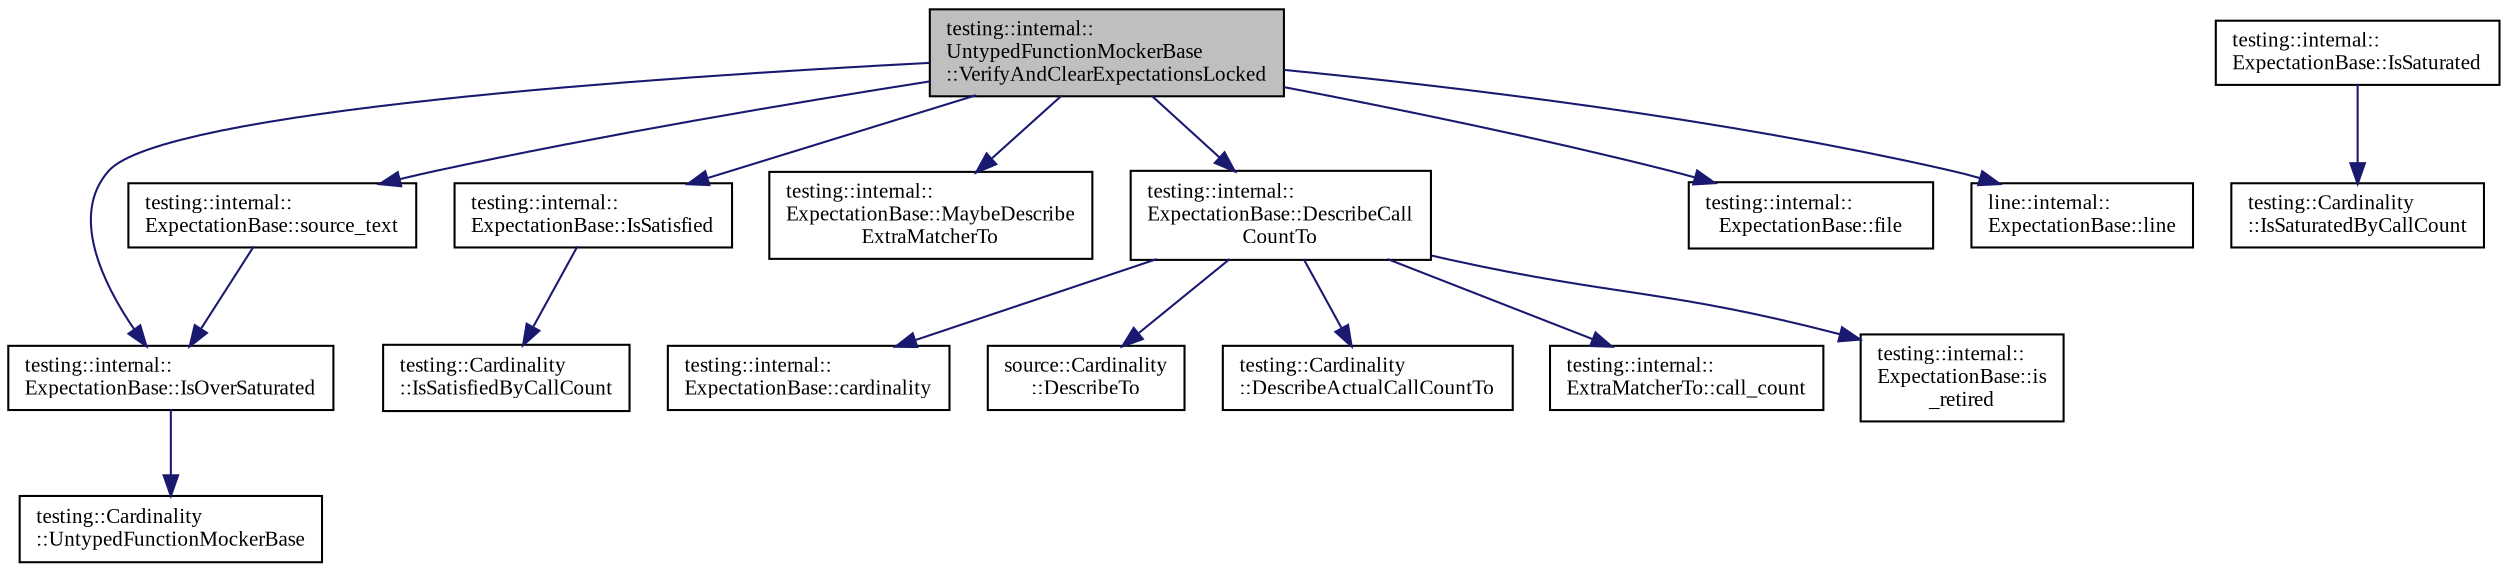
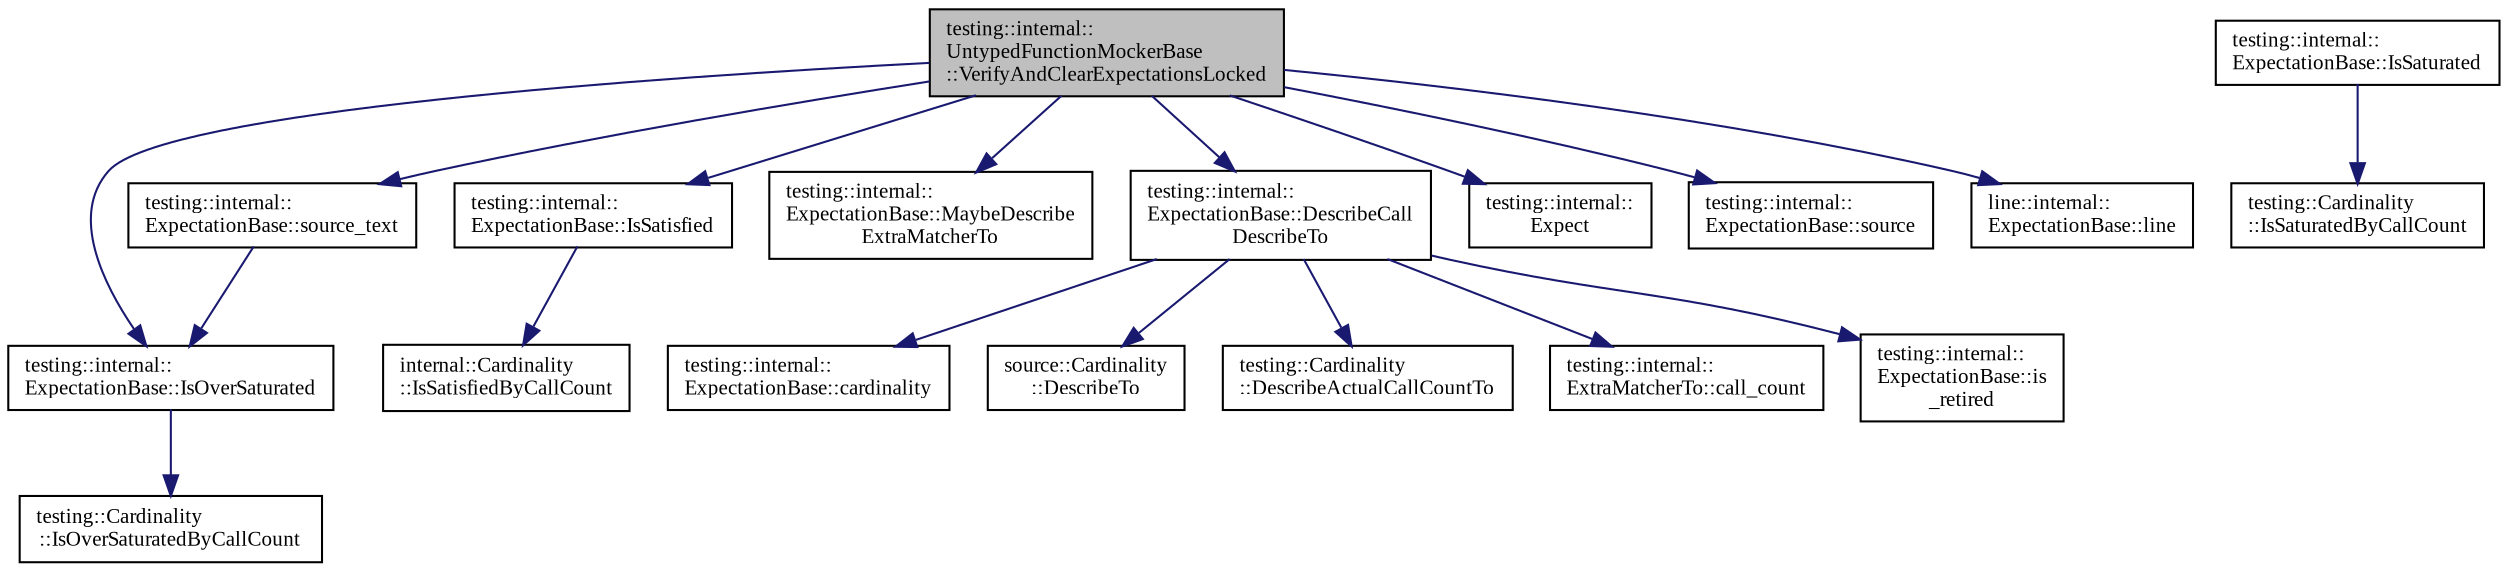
(1281, 215) -> (1281, 215)
none -> (1560, 215)
(1811, 215) -> (1811, 215)
(506, 378) -> (506, 378)
(171, 529) -> (171, 529)
